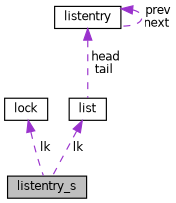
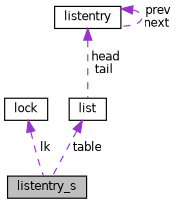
(77, 148) -> (85, 148)
